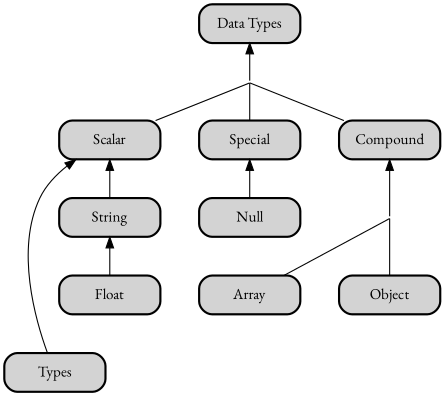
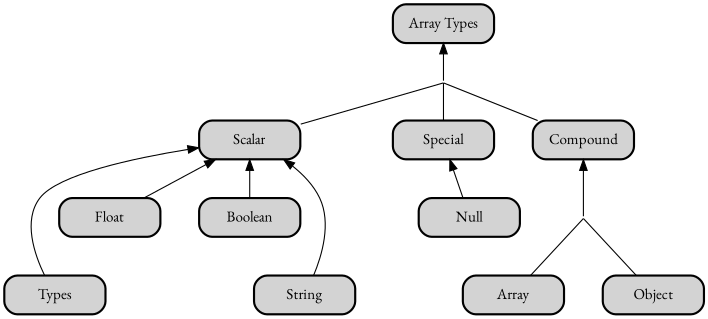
(250, 24) -> (443, 24)
none -> (250, 217)
(110, 262) -> (175, 181)
